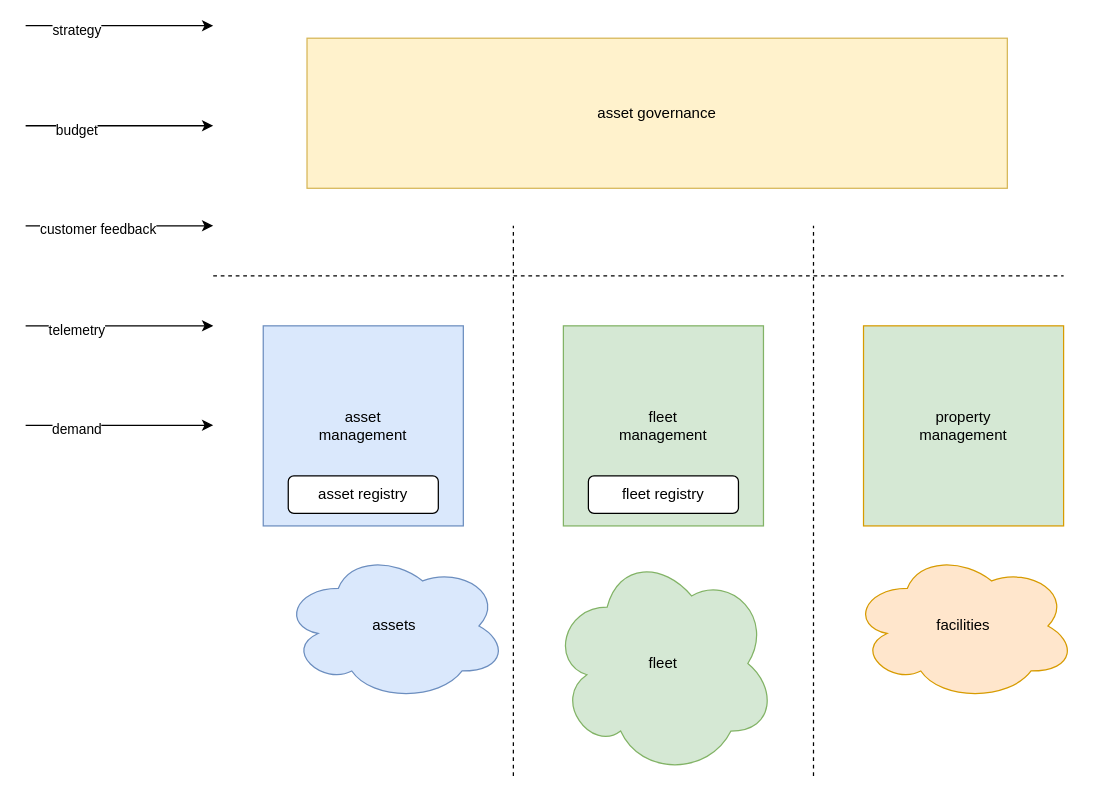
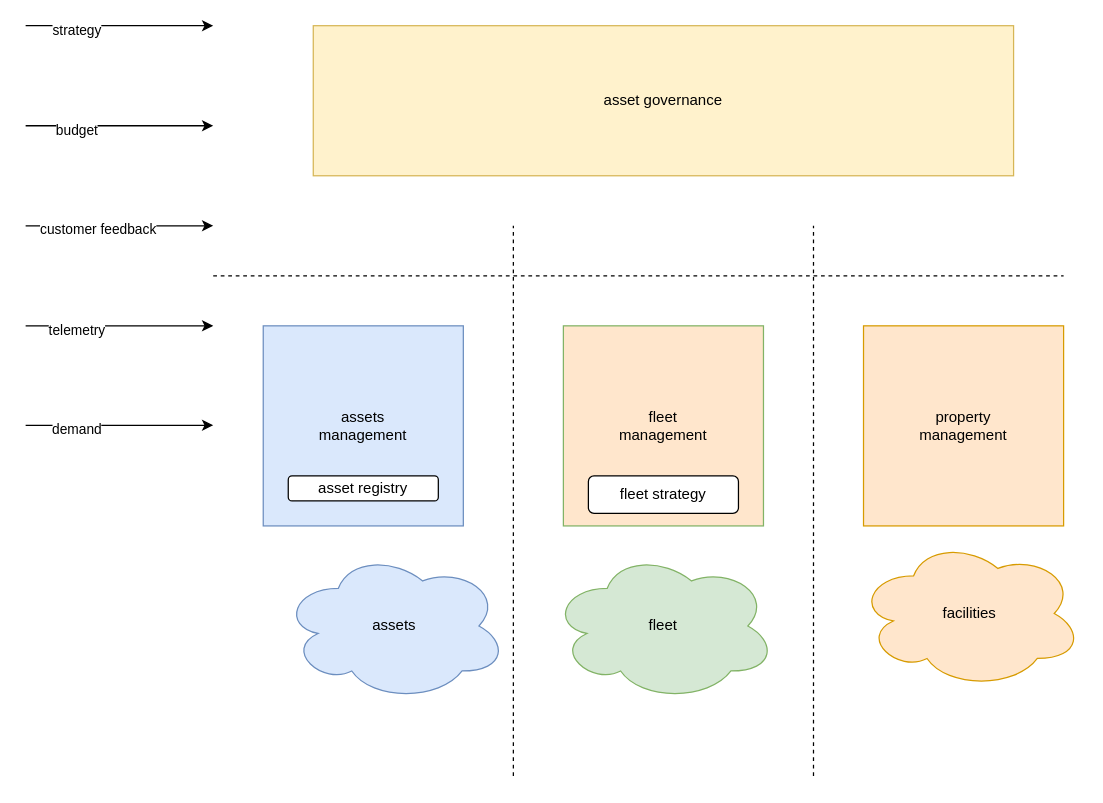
(657, 113) -> (663, 101)
(363, 426) -> (363, 426)
(663, 426) -> (663, 426)
(963, 426) -> (963, 426)
(363, 494) -> (363, 488)
(663, 494) -> (663, 494)
(963, 626) -> (969, 613)
(663, 663) -> (663, 626)
